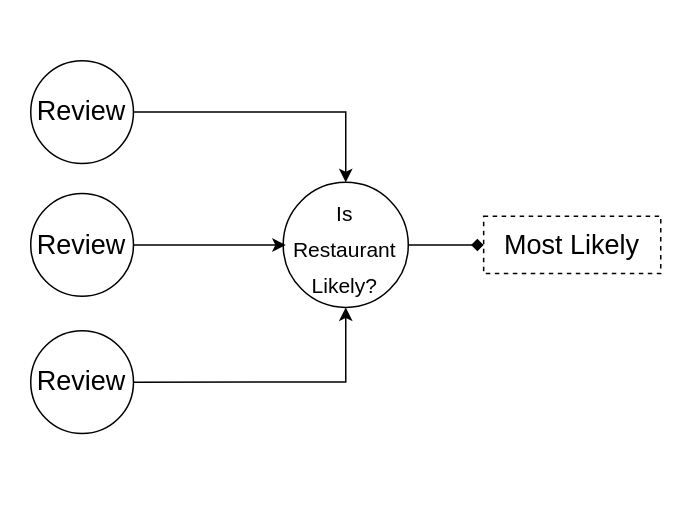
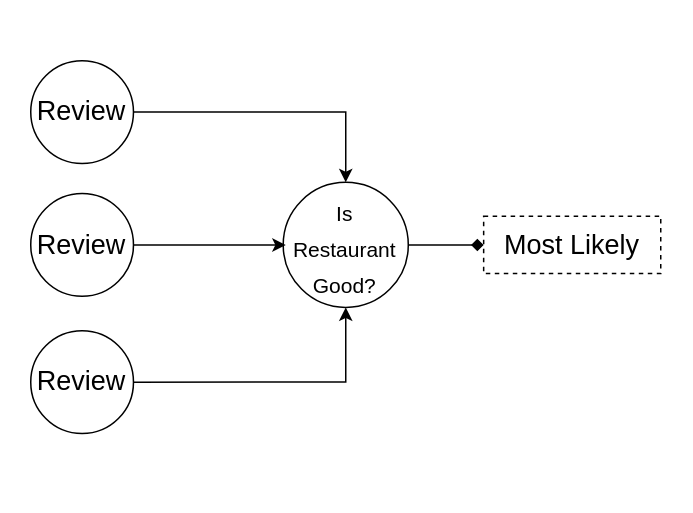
(345, 245) -> (345, 245)
